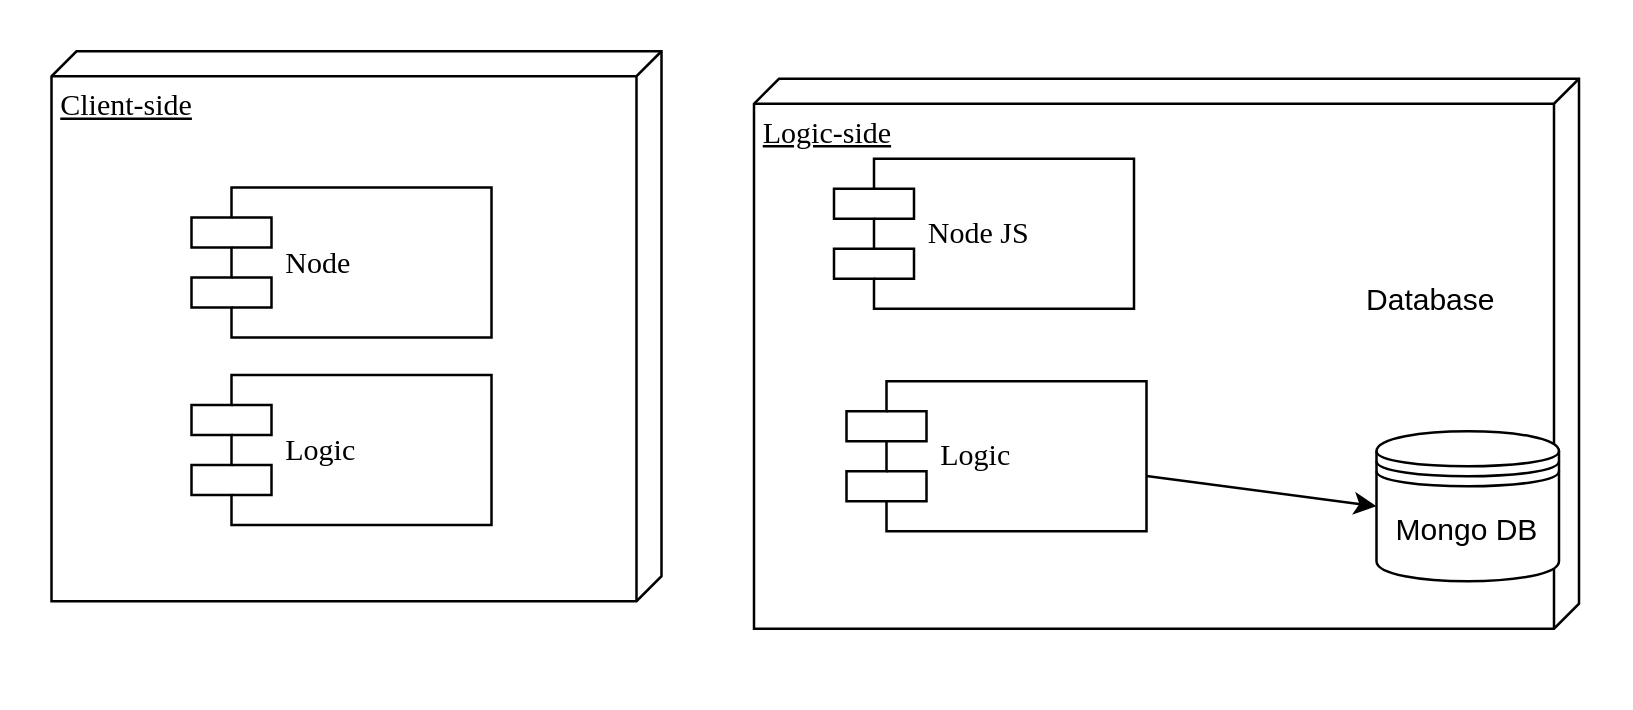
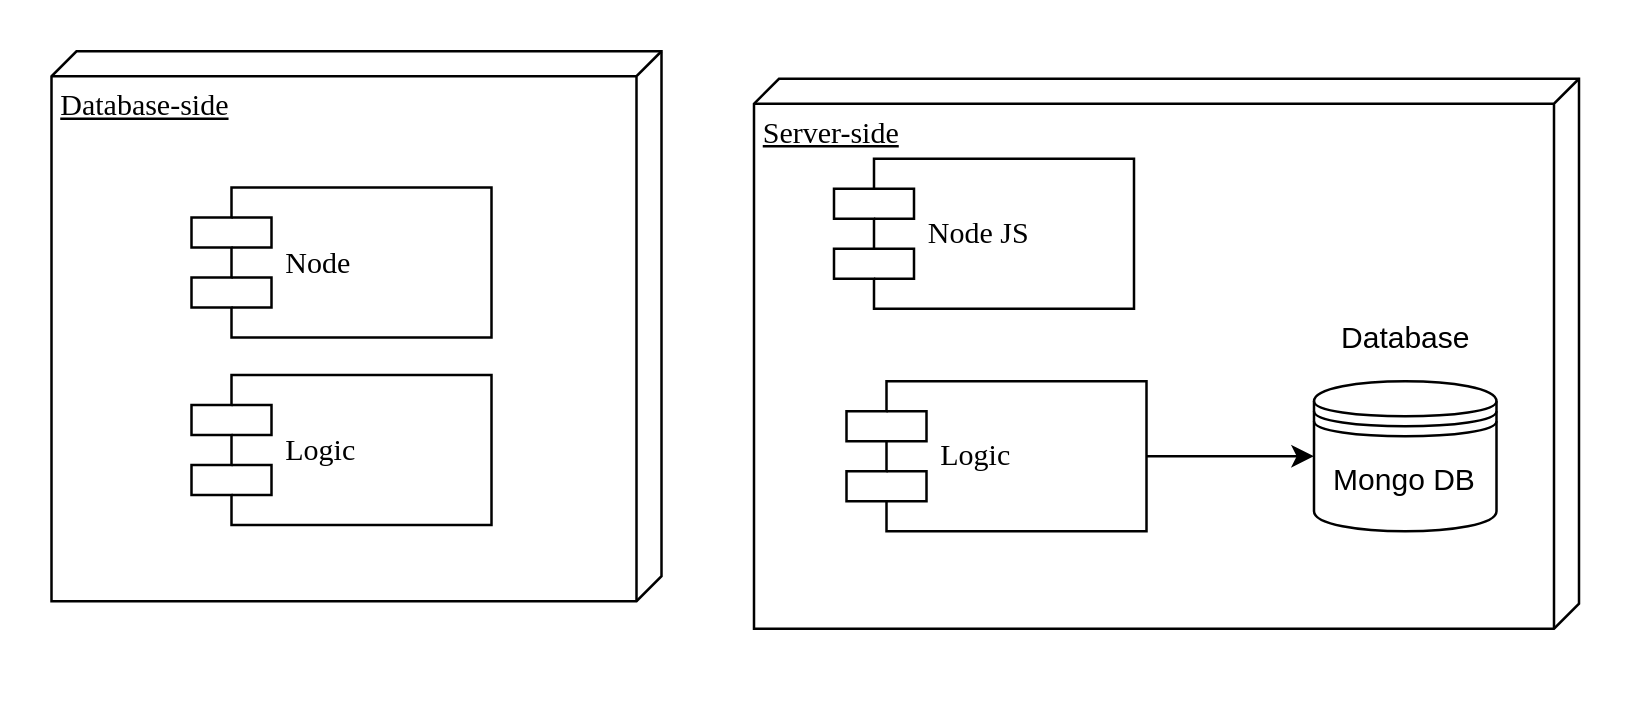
(142, 107) -> (167, 107)
(840, 134) -> (852, 134)
(1430, 301) -> (1405, 339)
(1468, 506) -> (1405, 456)
